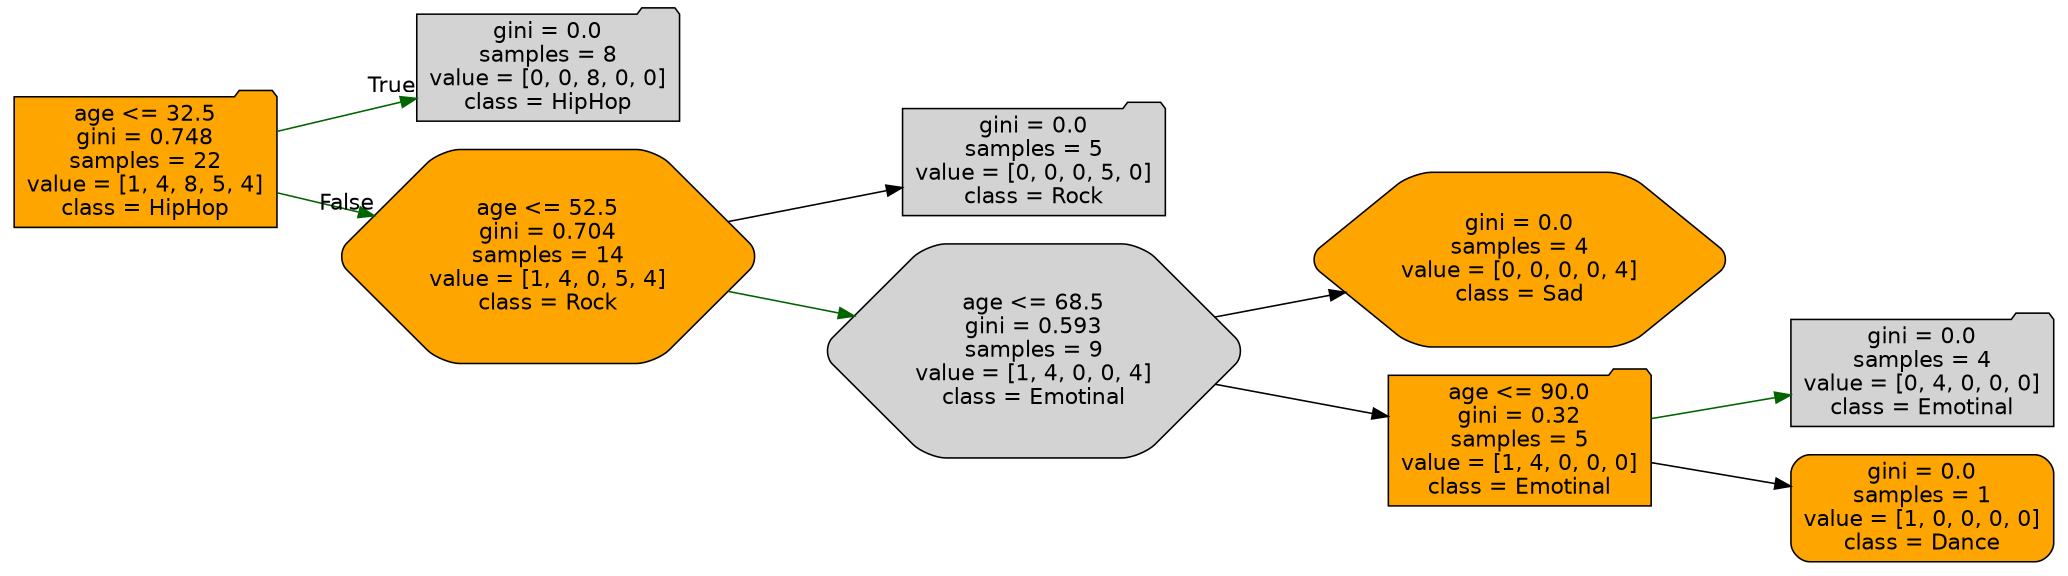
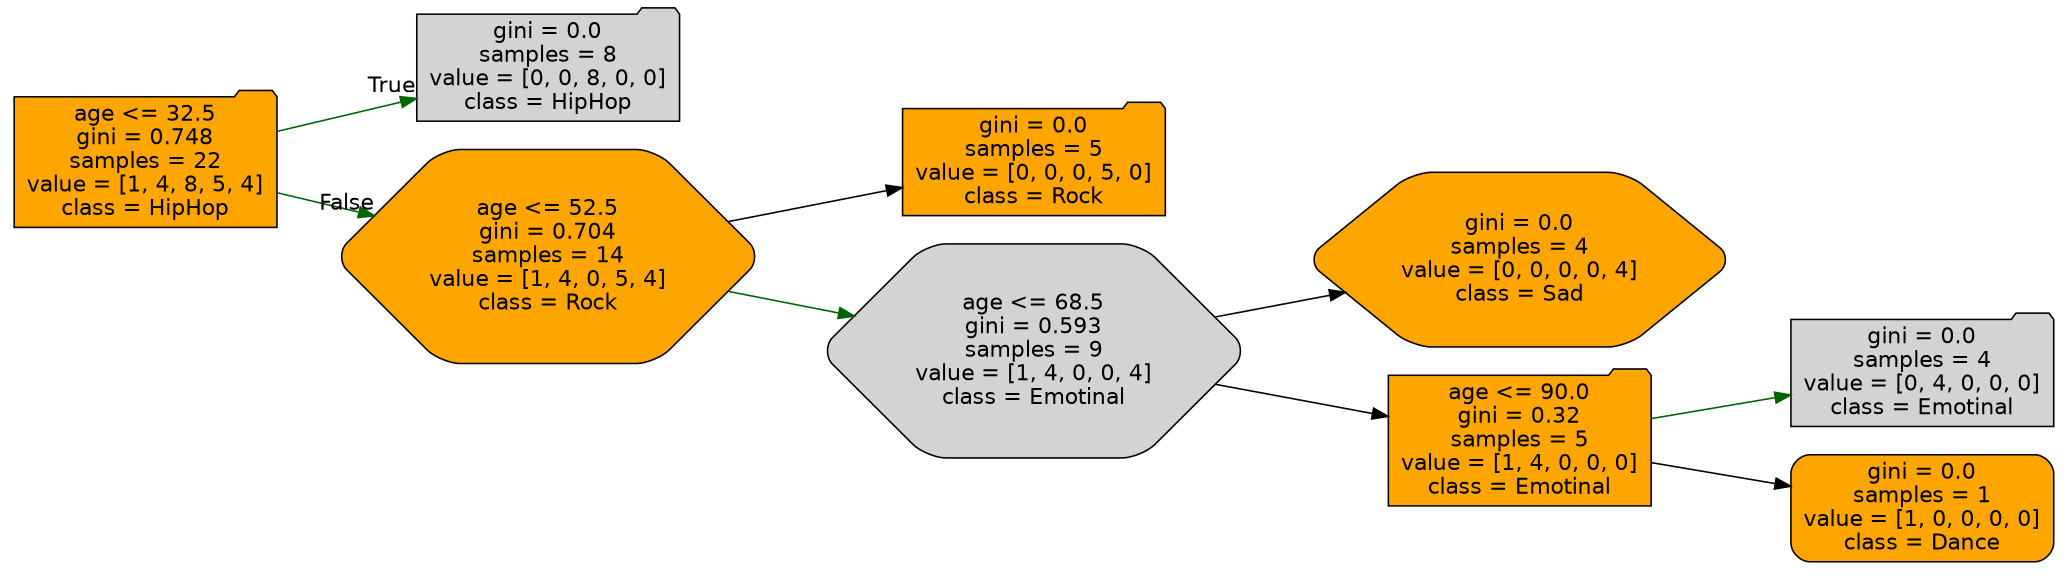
(1034, 162) -> (1034, 162)
